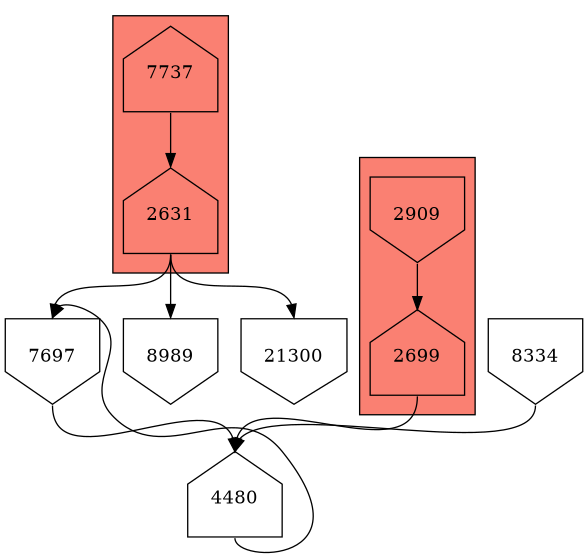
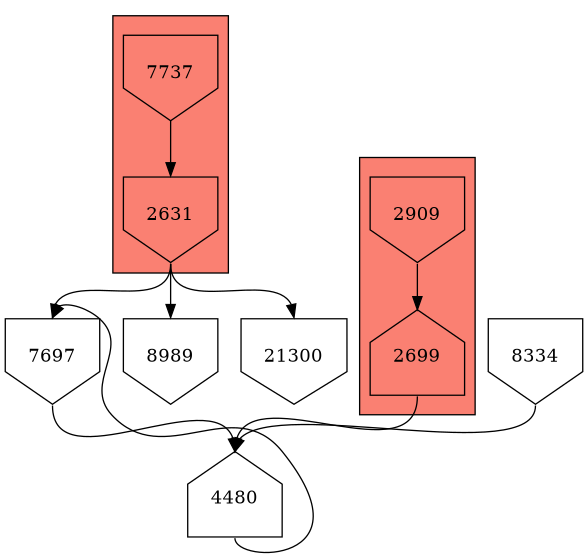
(171, 74) -> (171, 74)
(171, 215) -> (171, 215)
